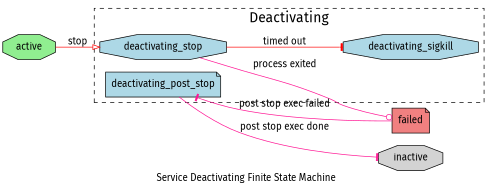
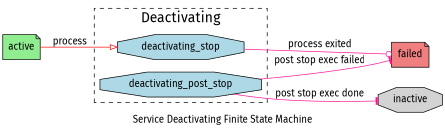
(78, 42) -> (70, 42)
(29, 47) -> (21, 47)
(411, 47) -> none
(163, 85) -> (181, 85)
(294, 117) -> (324, 72)
